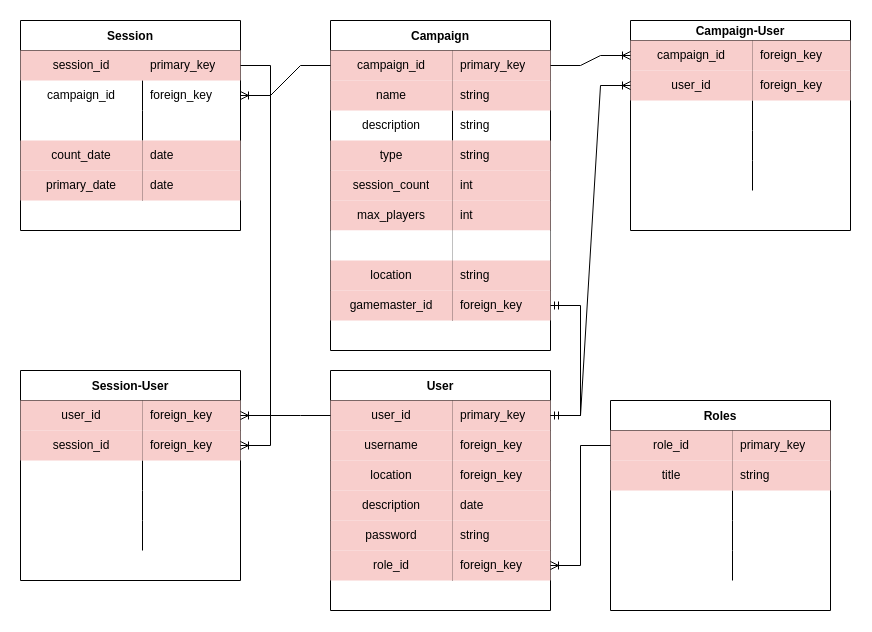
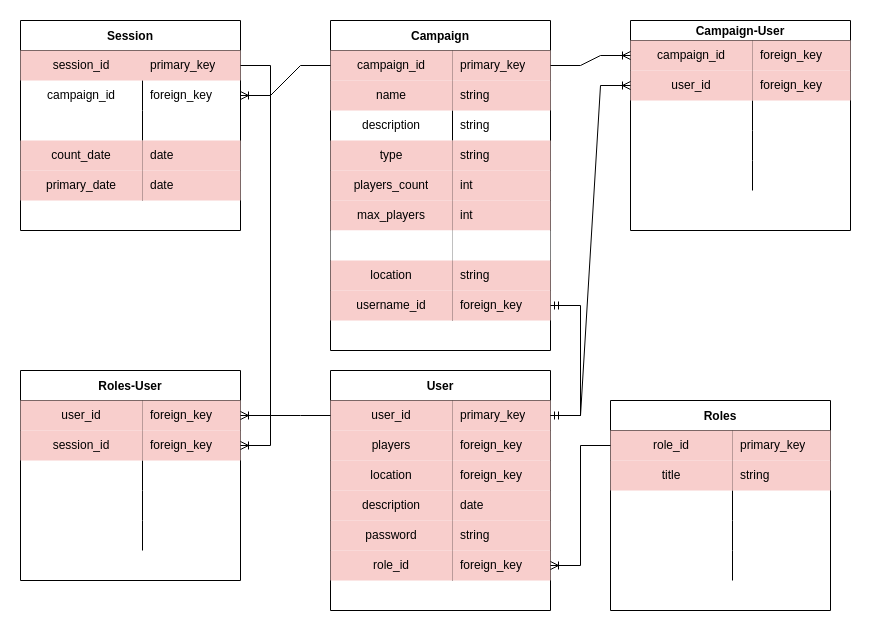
(392, 186) -> (392, 186)
(392, 306) -> (392, 306)
(130, 386) -> (130, 386)
(392, 446) -> (392, 446)
